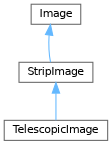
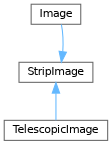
(49, 49) -> (63, 38)
